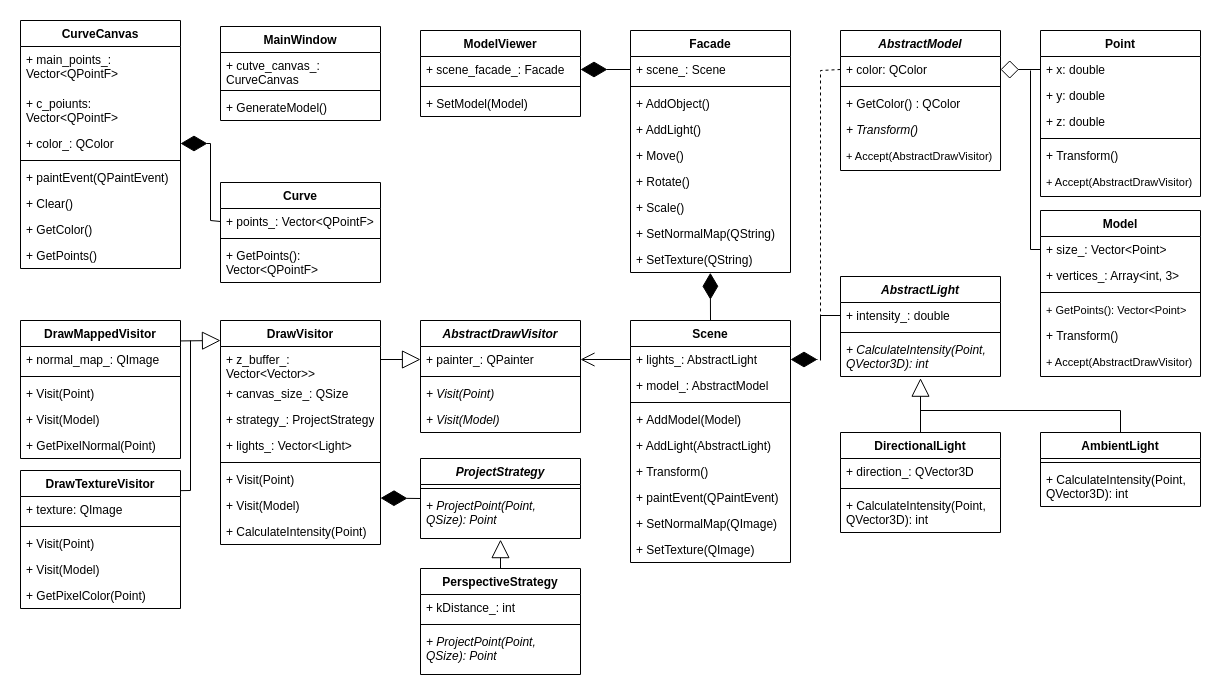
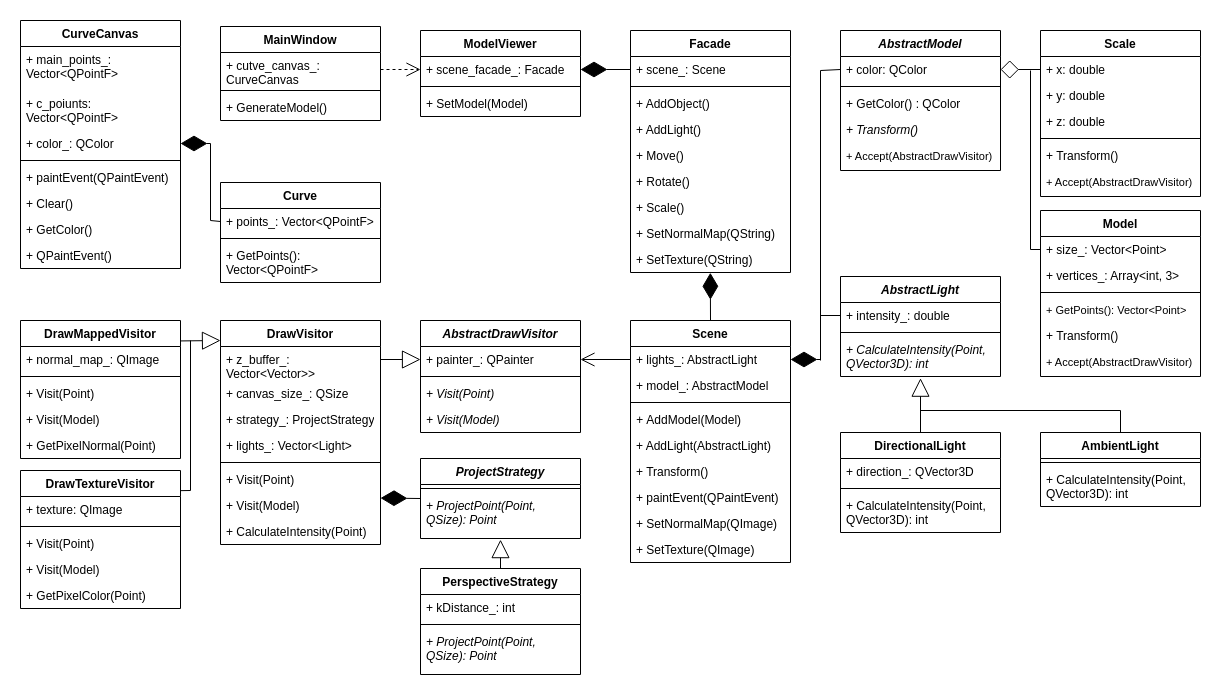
(1121, 45) -> (1121, 45)
none -> (400, 70)
(821, 183) -> (821, 183)
(67, 257) -> (74, 257)
